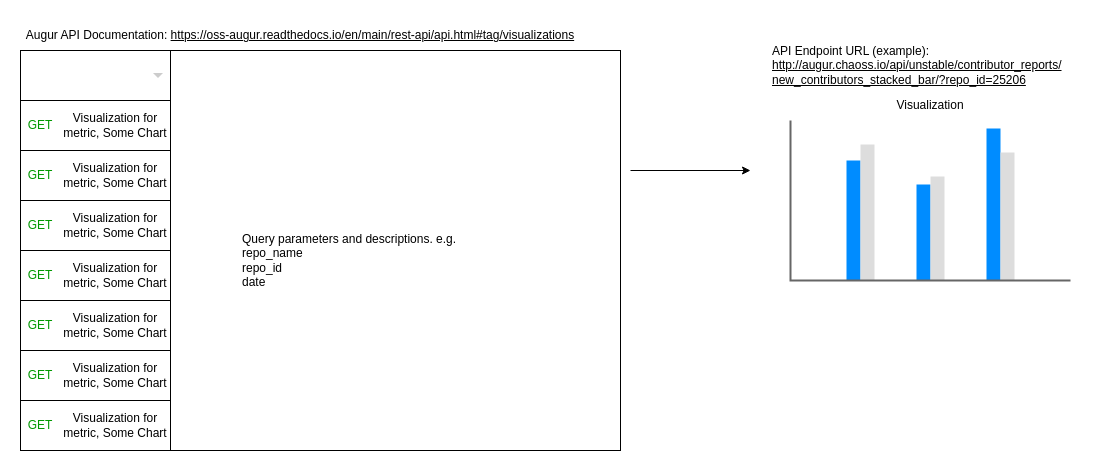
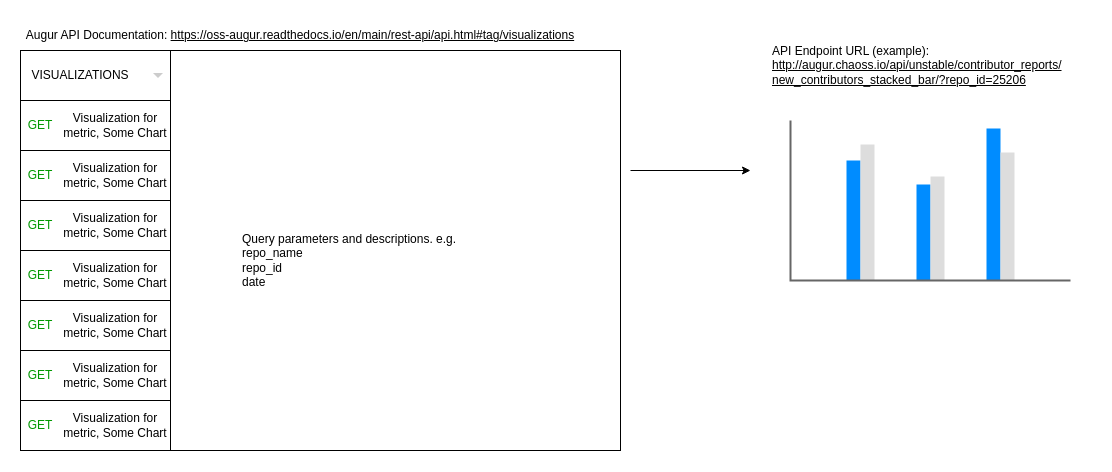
none -> (81, 76)
(931, 106) -> none
